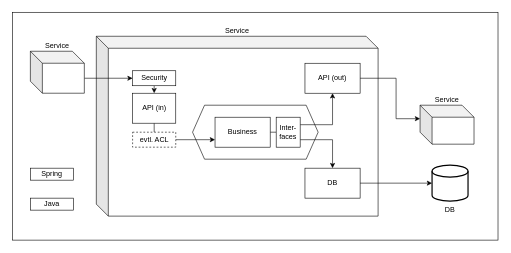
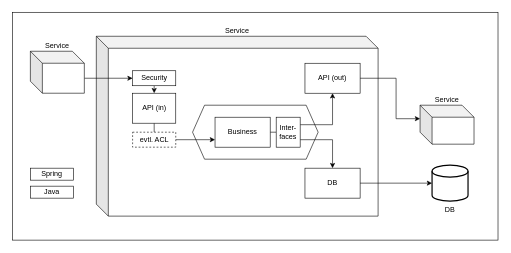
(52, 204) -> (52, 192)
